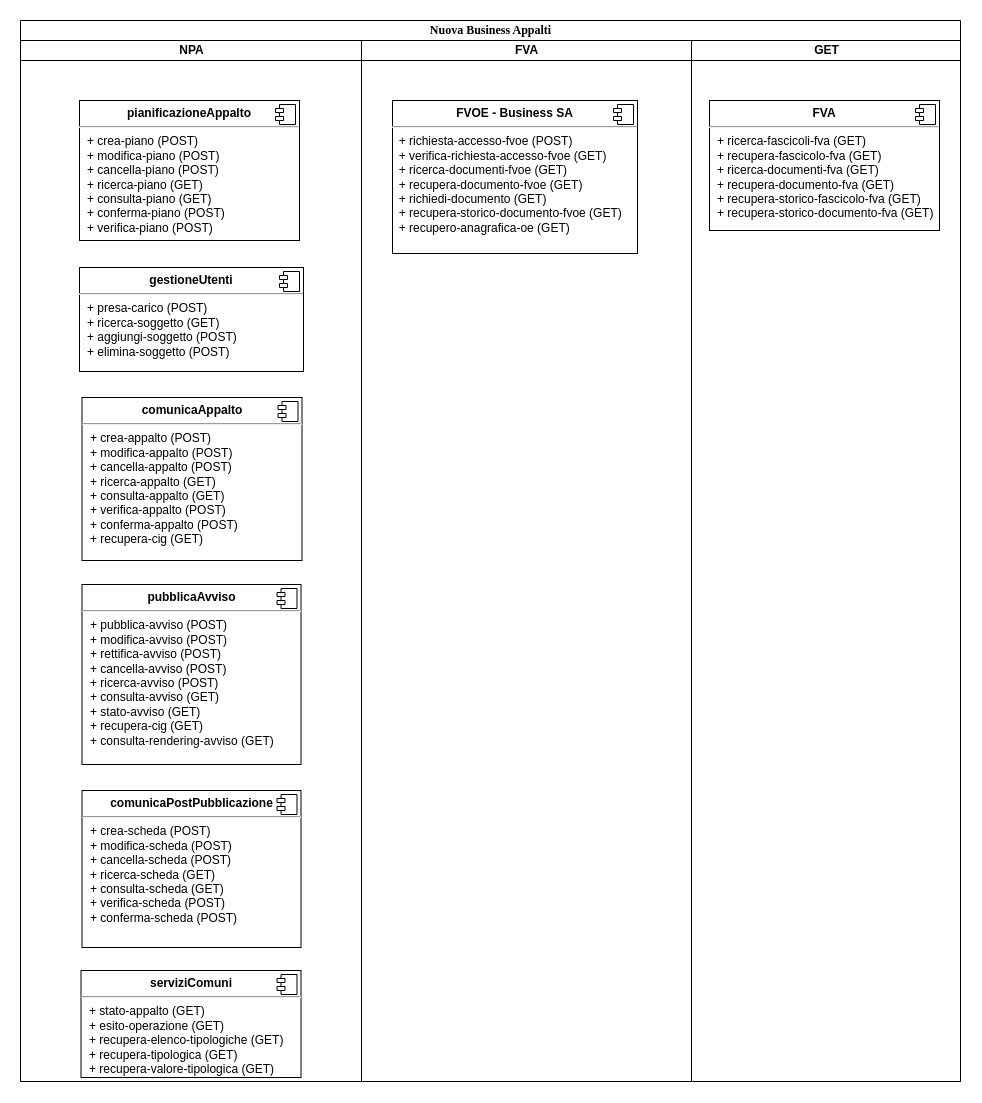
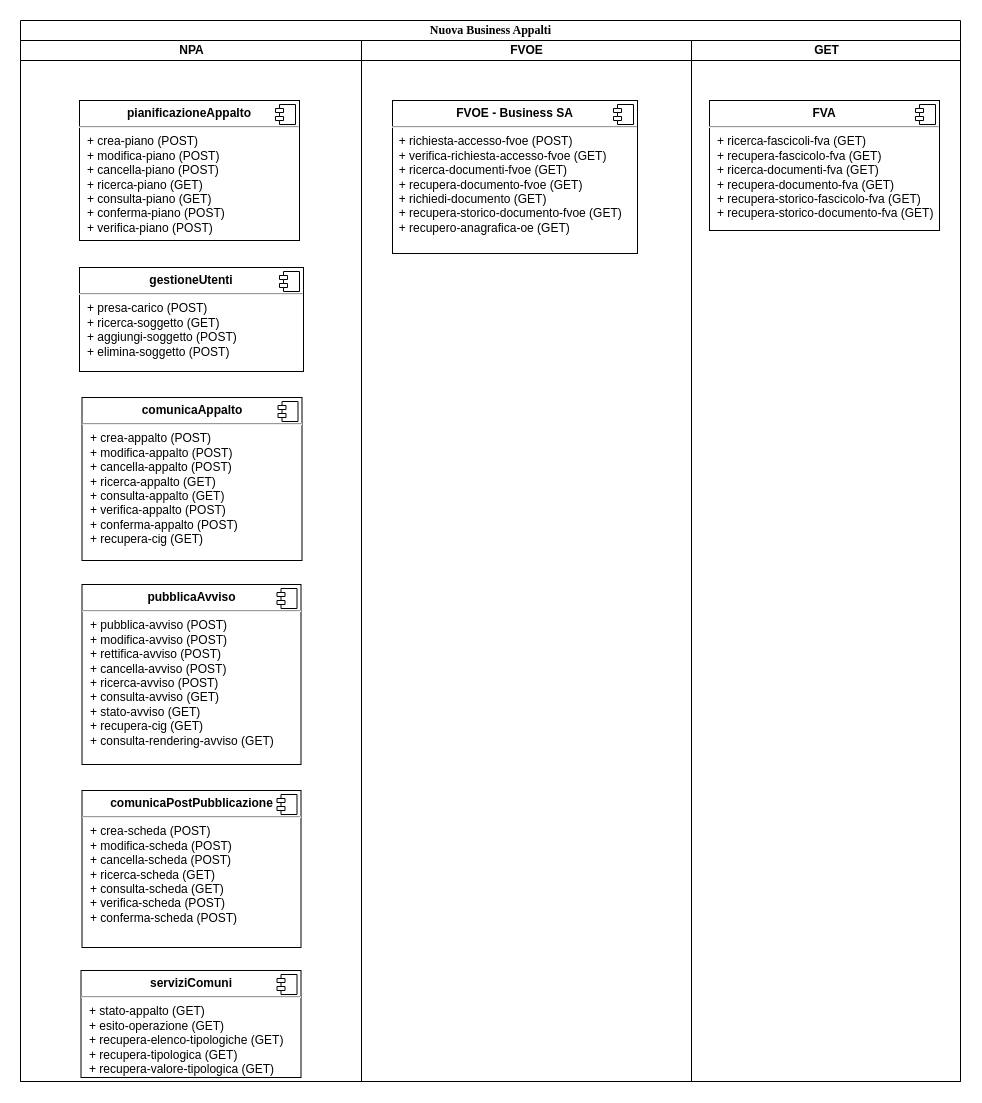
(527, 51) -> (527, 51)
